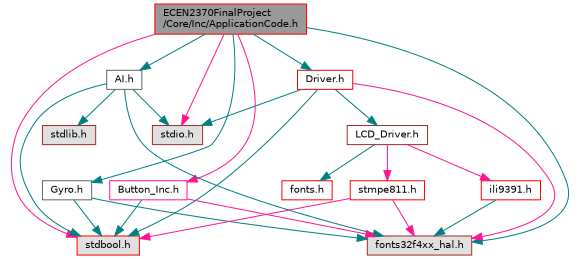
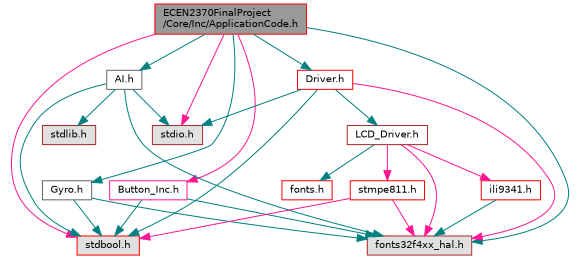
none -> (433, 180)
(511, 190) -> (511, 190)
(285, 218) -> (285, 218)
